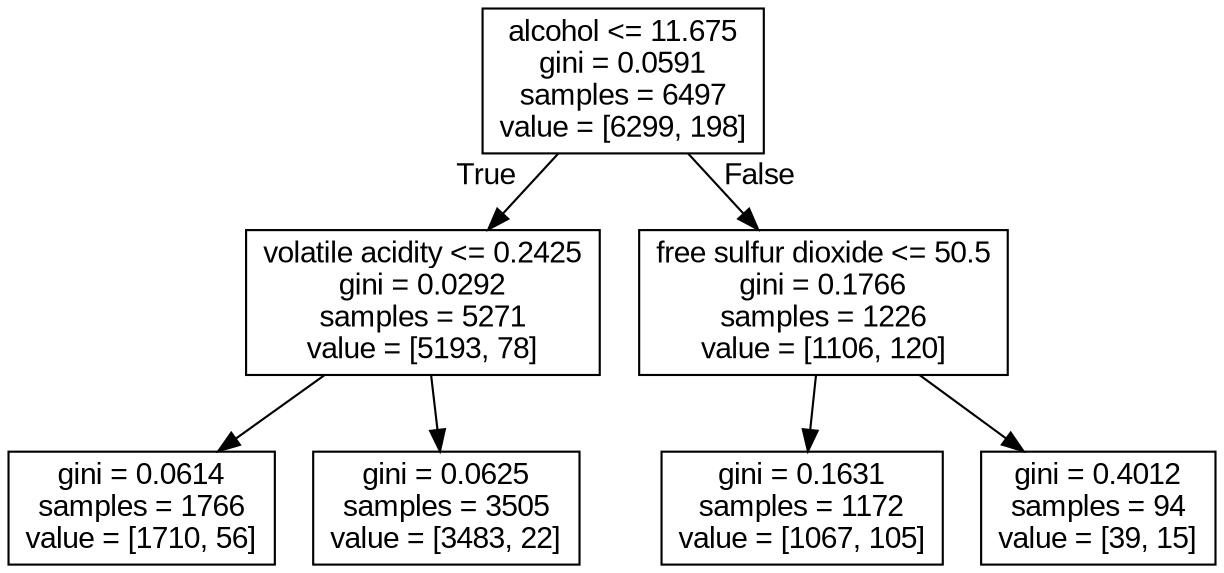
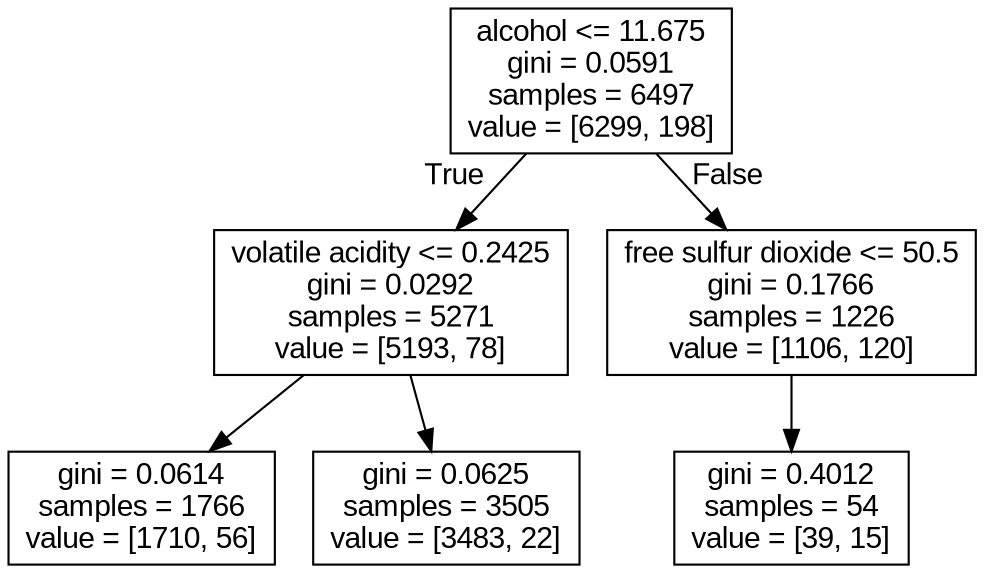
(802, 508) -> none
(1098, 508) -> (792, 508)
